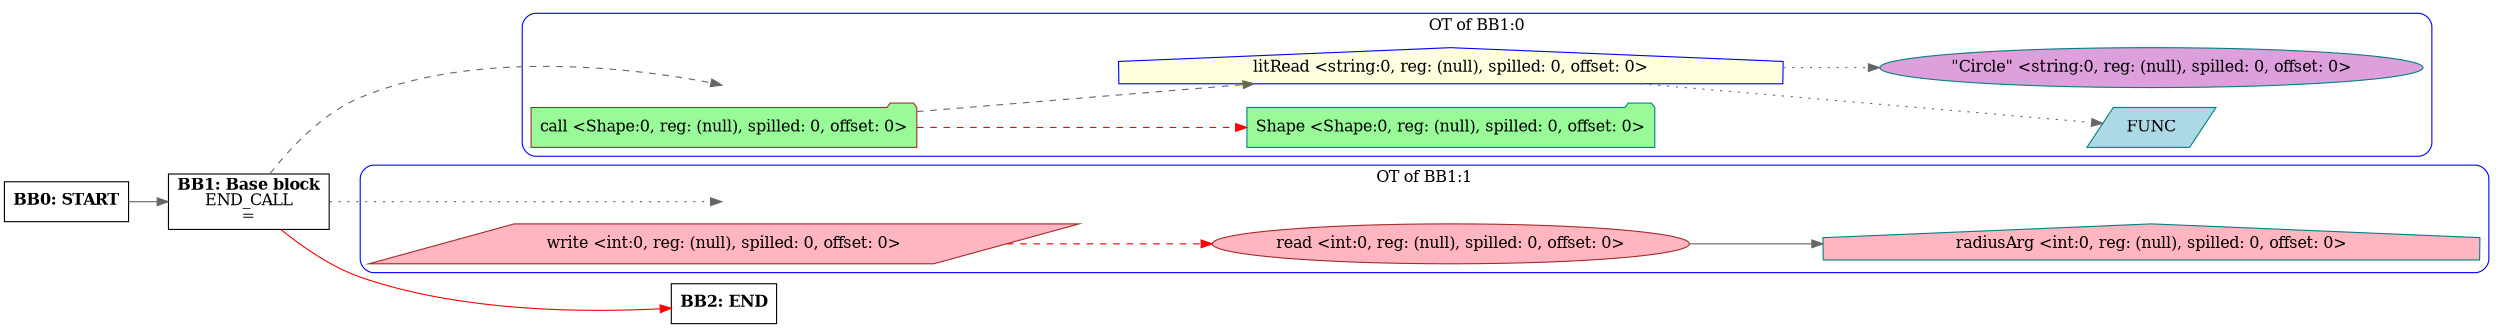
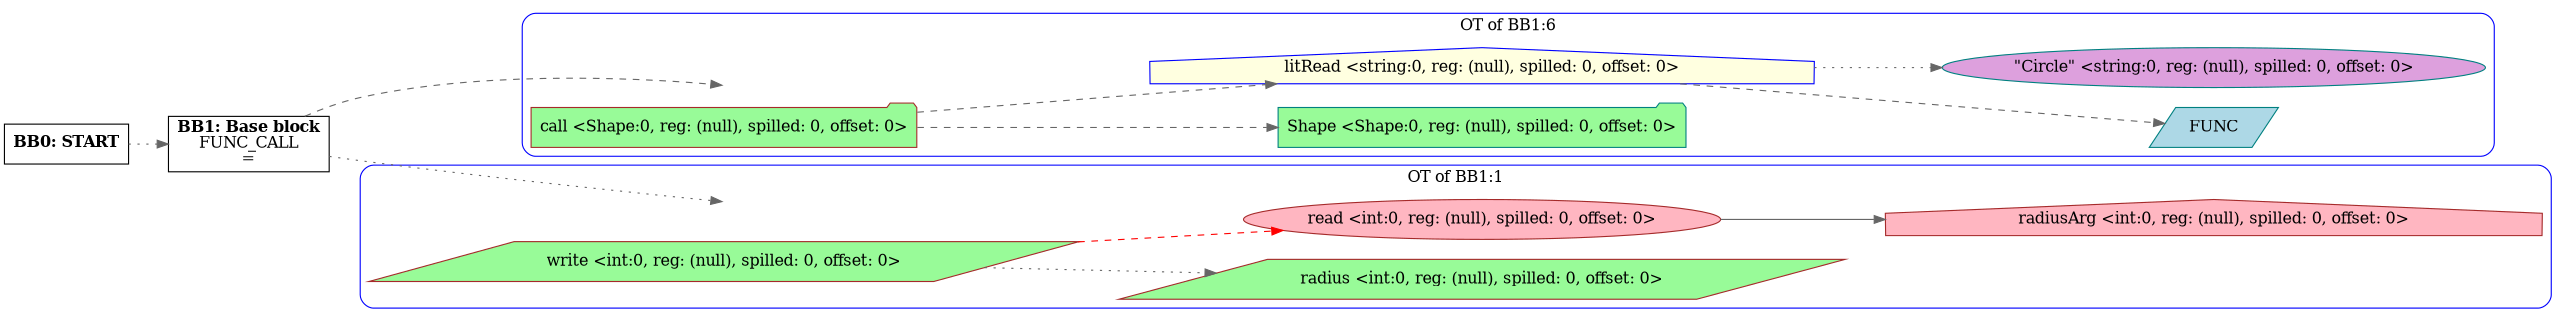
(1477, 26) -> (1508, 26)
(1866, 103) -> (1917, 103)
(1076, 127) -> (1092, 127)
(249, 201) -> (249, 143)
(143, 202) -> (143, 144)
(724, 244) -> (724, 262)
(2151, 244) -> (2214, 219)
none -> (1482, 279)
(724, 304) -> none
